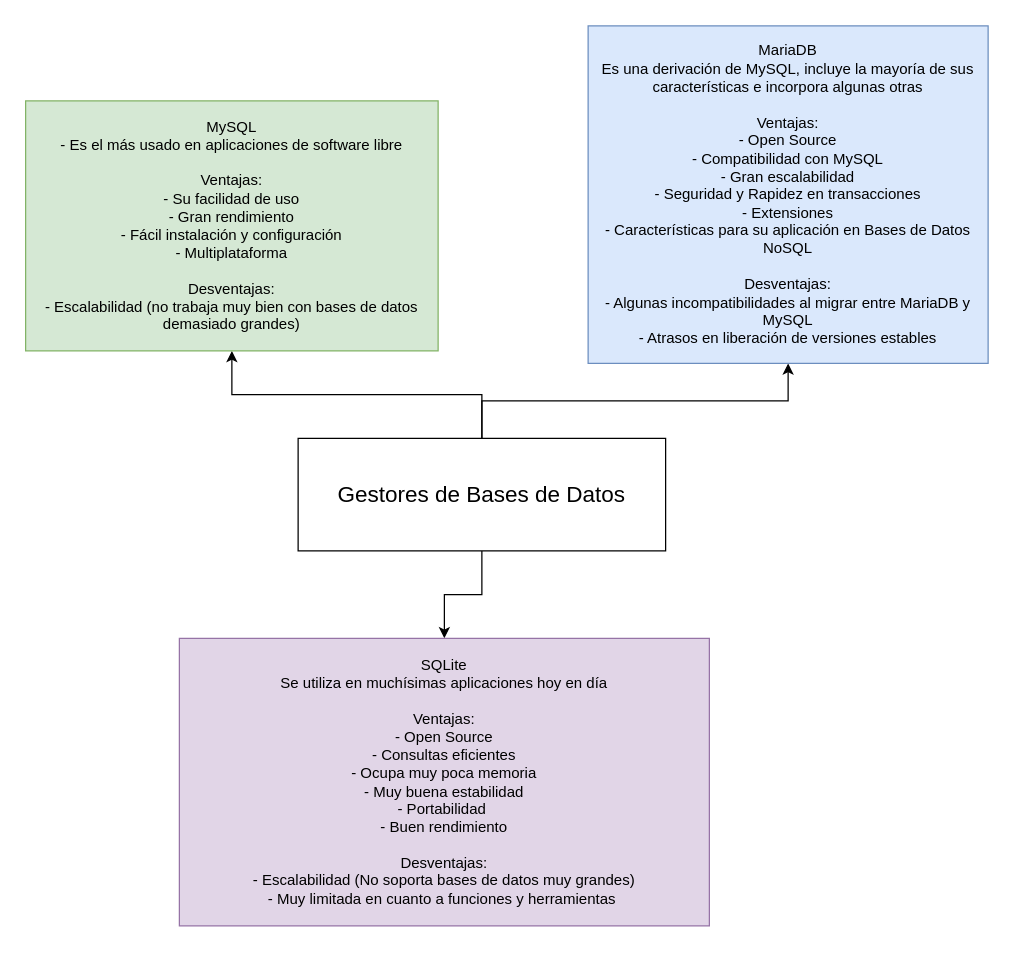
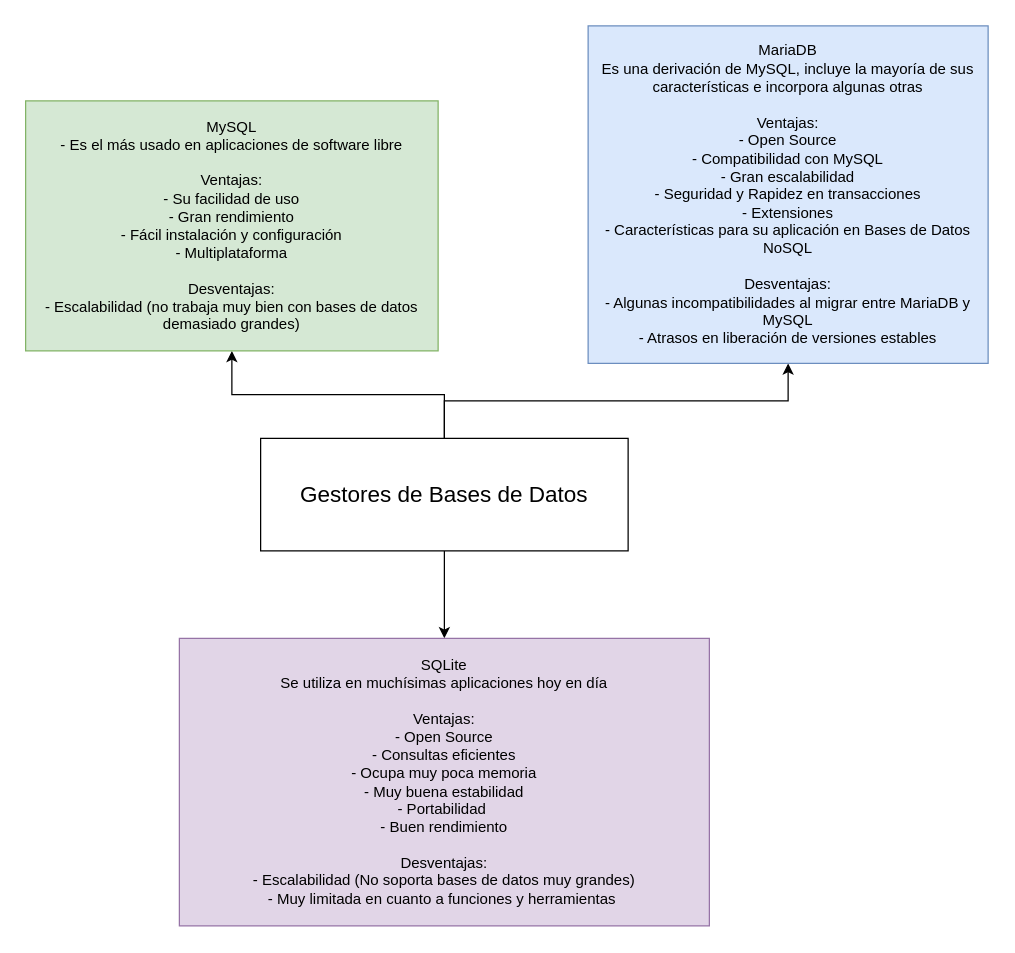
(482, 494) -> (444, 494)
